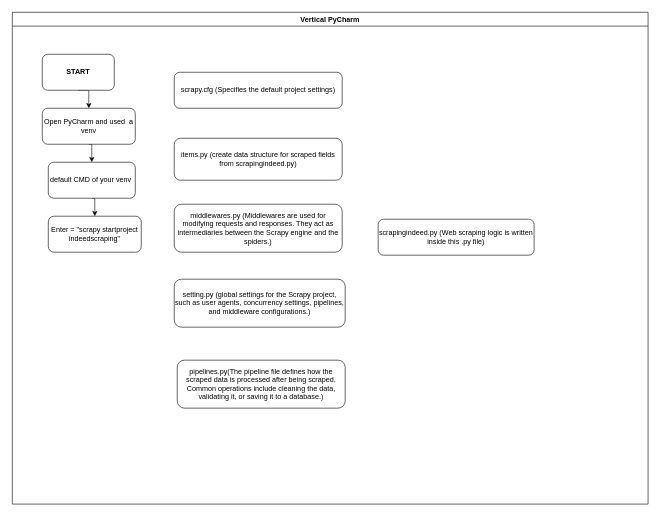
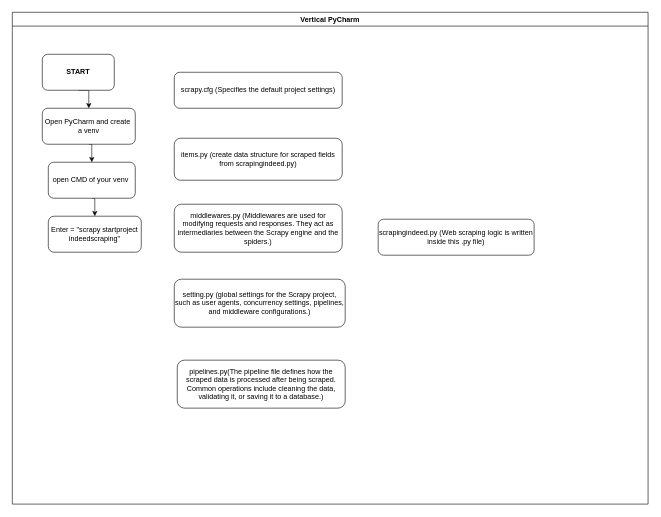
(89, 126) -> (89, 126)
(92, 180) -> (92, 180)
